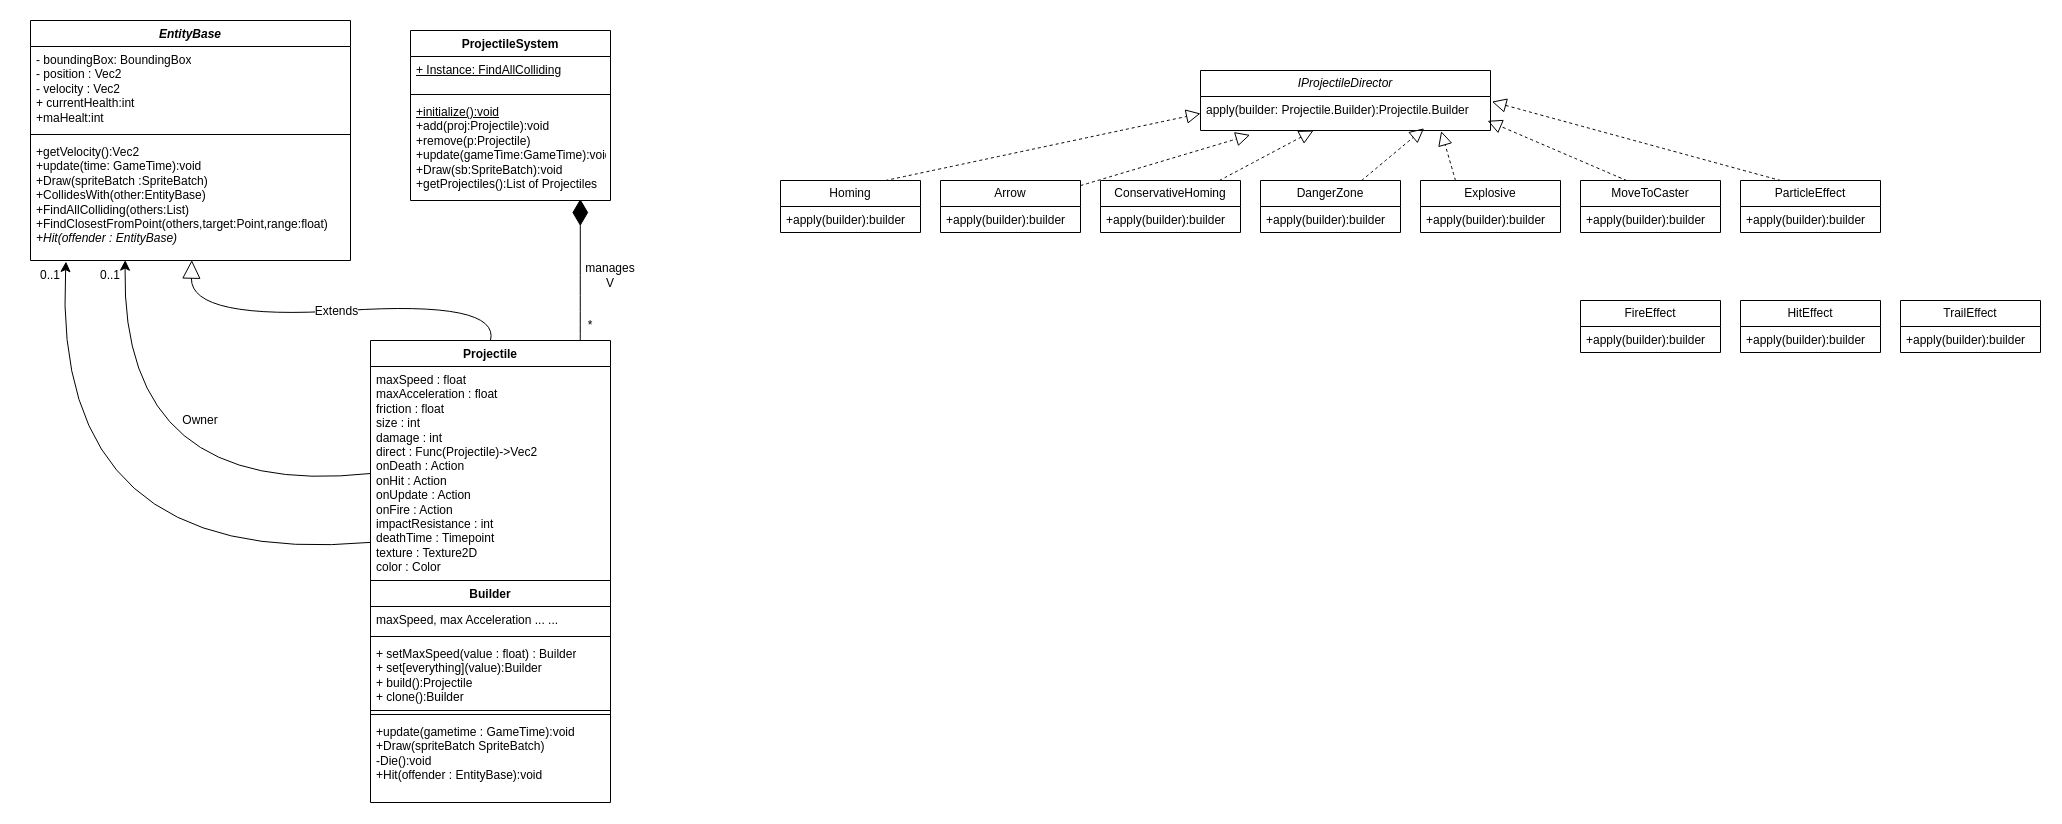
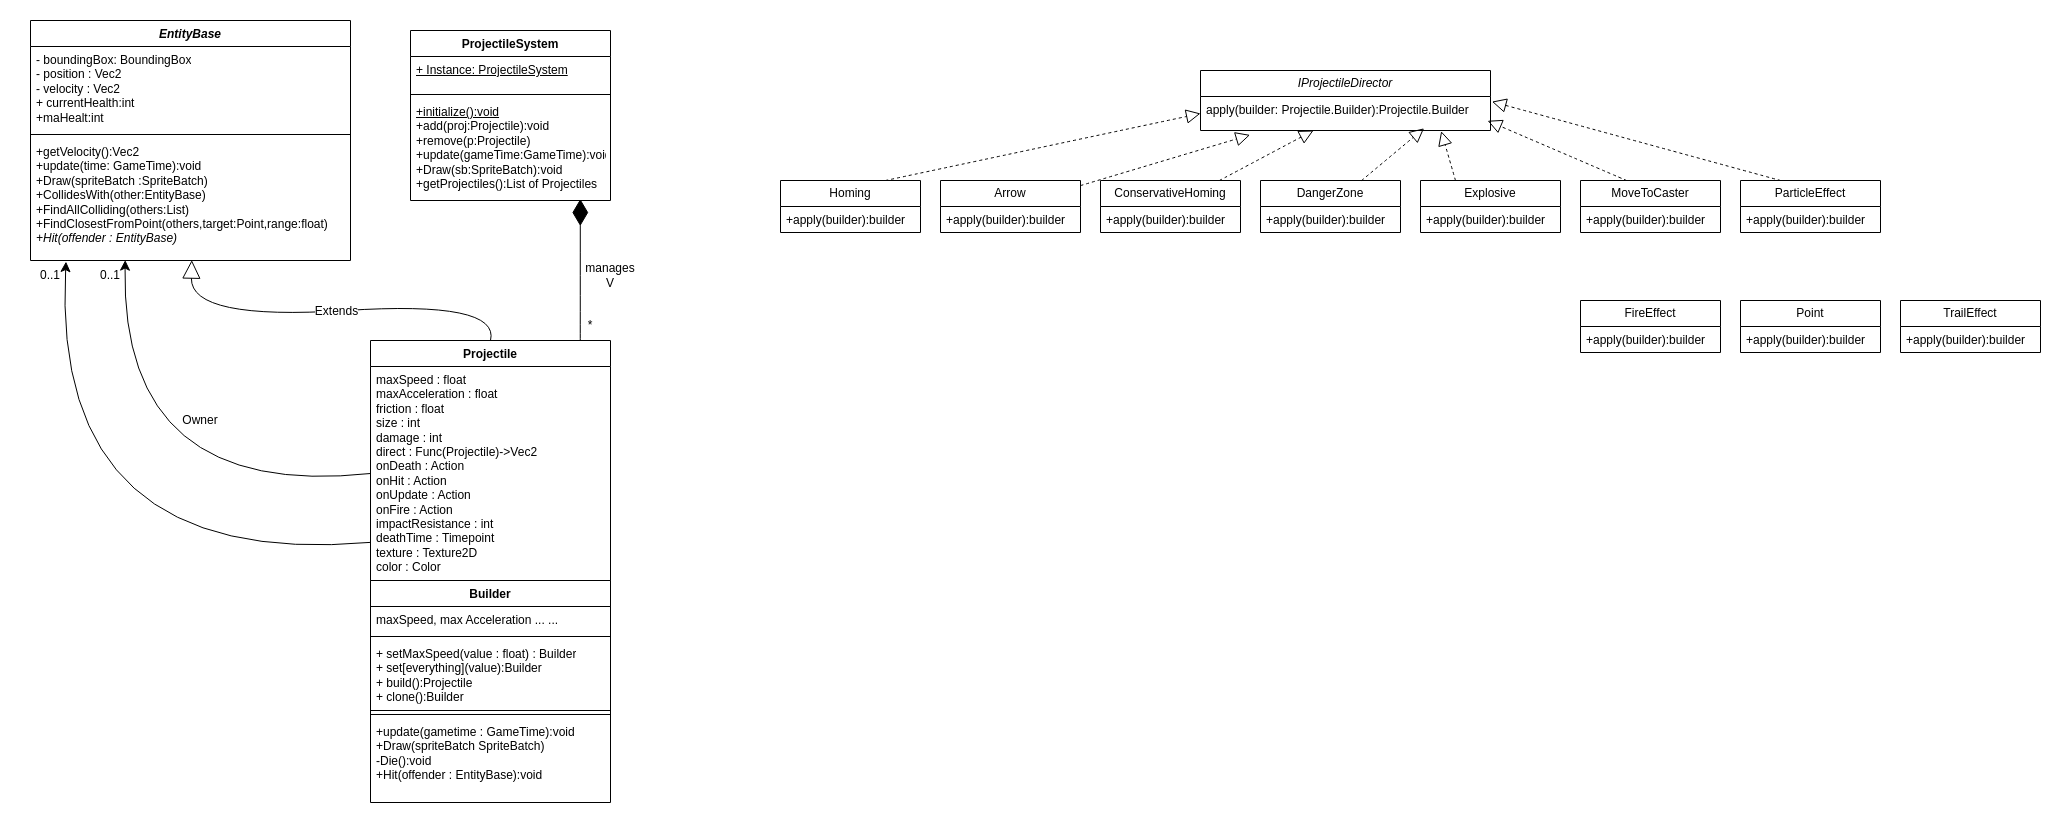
(495, 71) -> (503, 71)
(1811, 314) -> (1811, 314)
